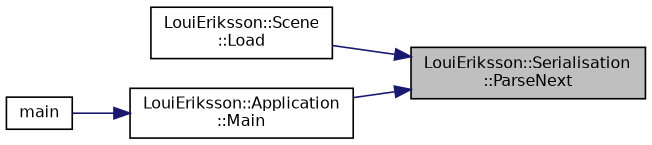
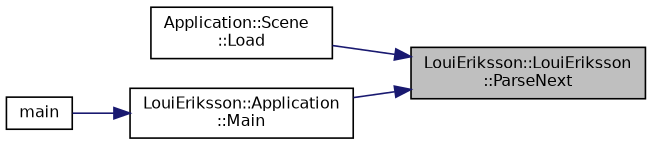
(242, 33) -> (242, 33)
(528, 73) -> (528, 73)
